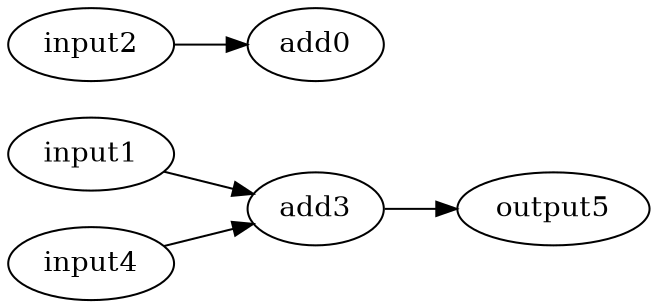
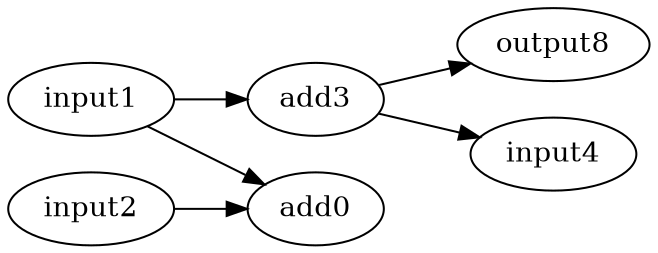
none -> (197, 151)
(553, 209) -> (553, 45)
(199, 237) -> (419, 123)
